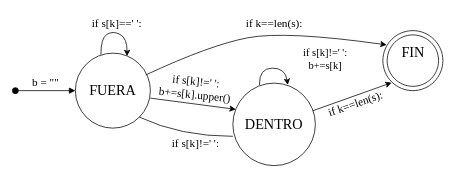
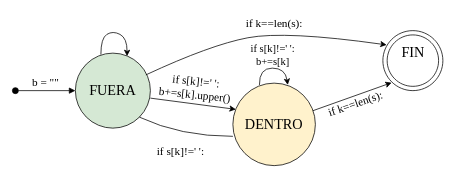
(117, 23) -> none
(325, 59) -> (273, 55)
(113, 90) -> (113, 90)
(274, 124) -> (274, 124)
(195, 143) -> (180, 150)
